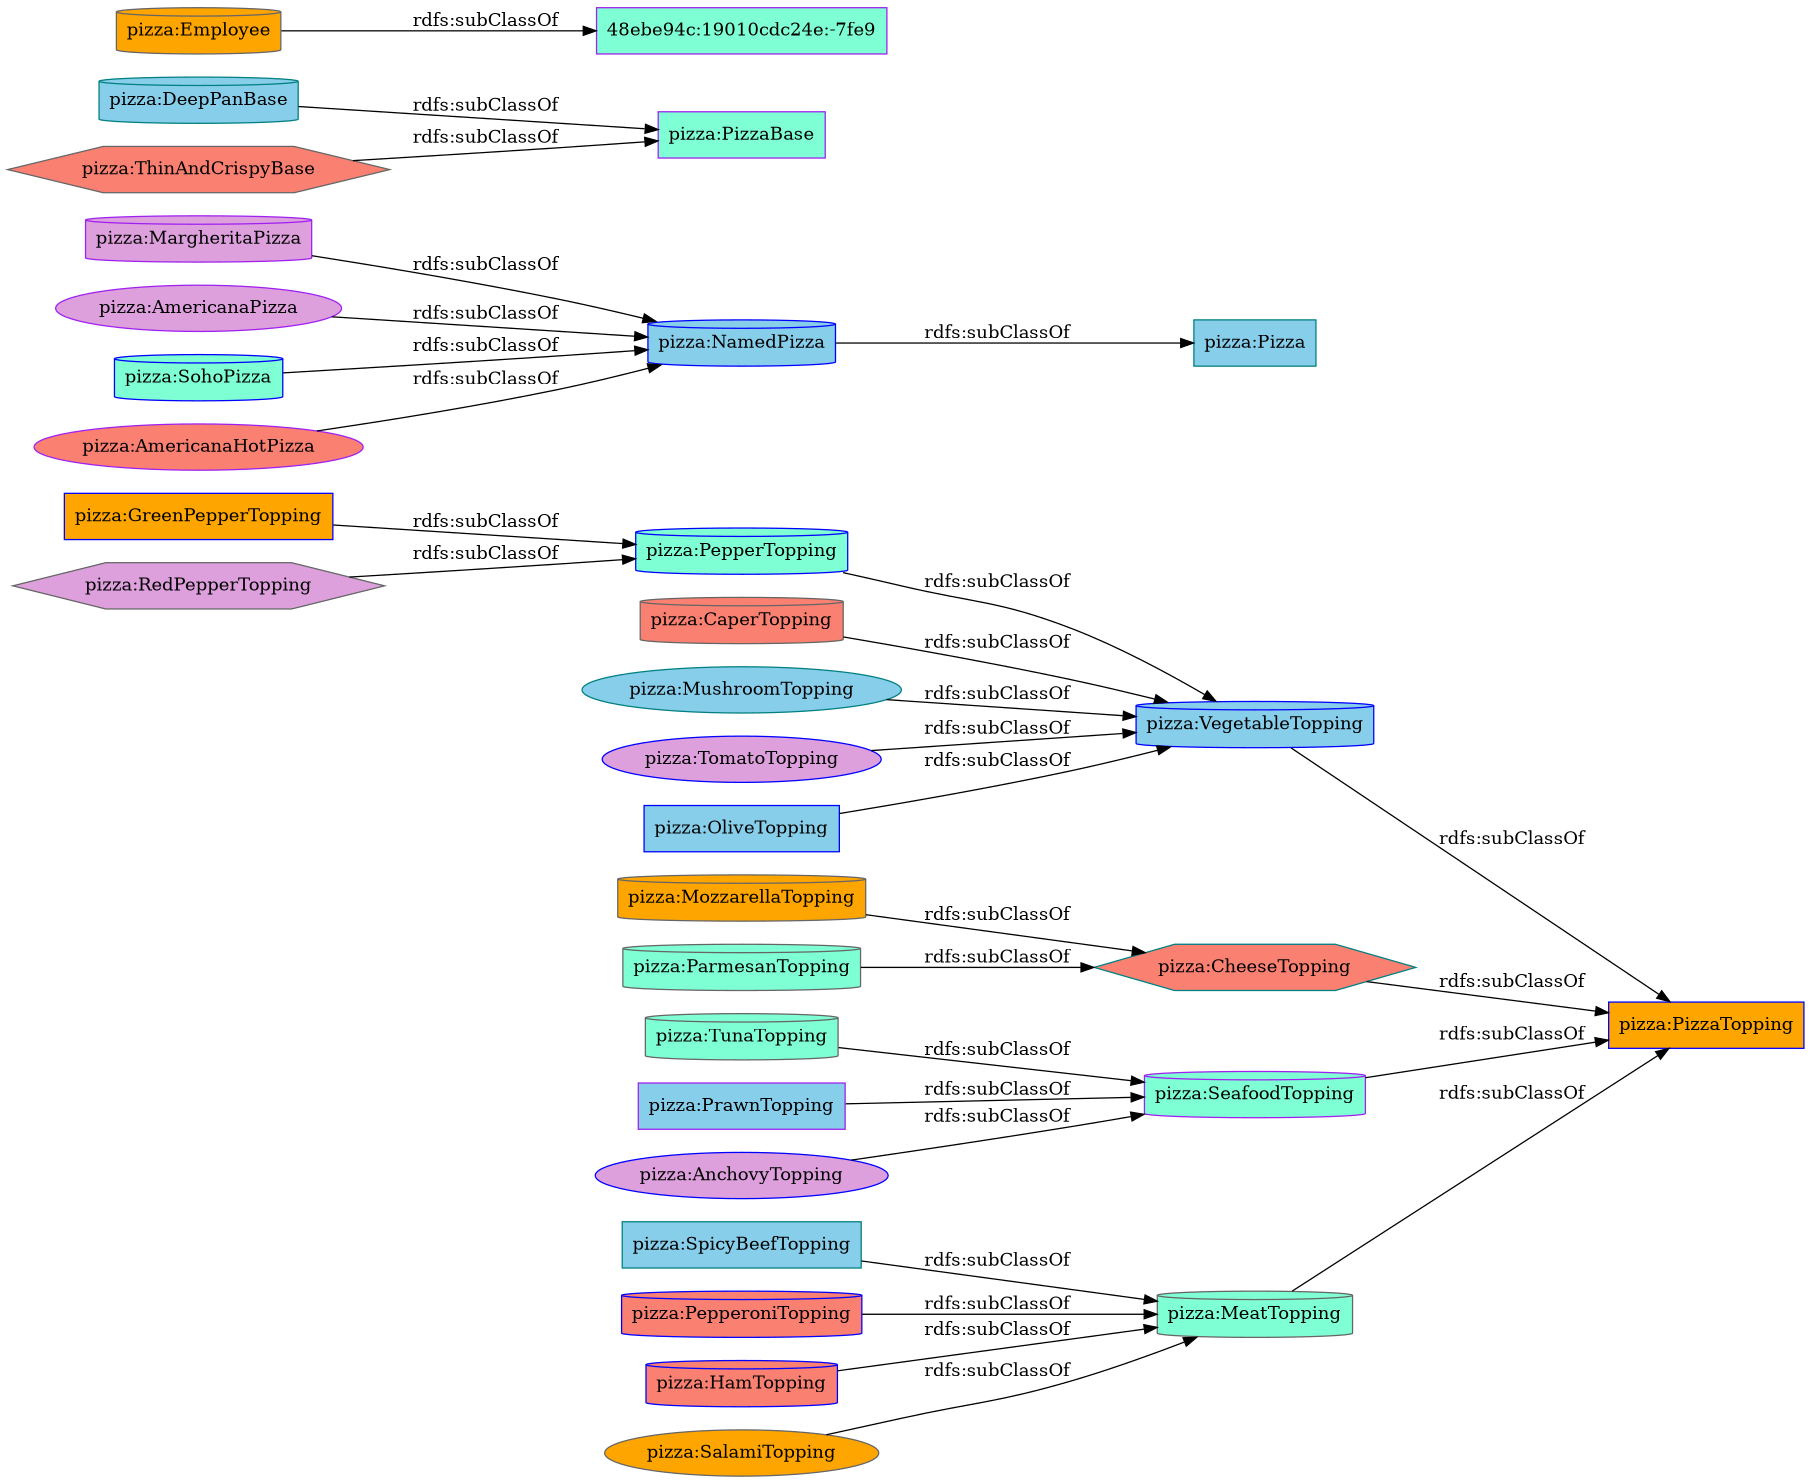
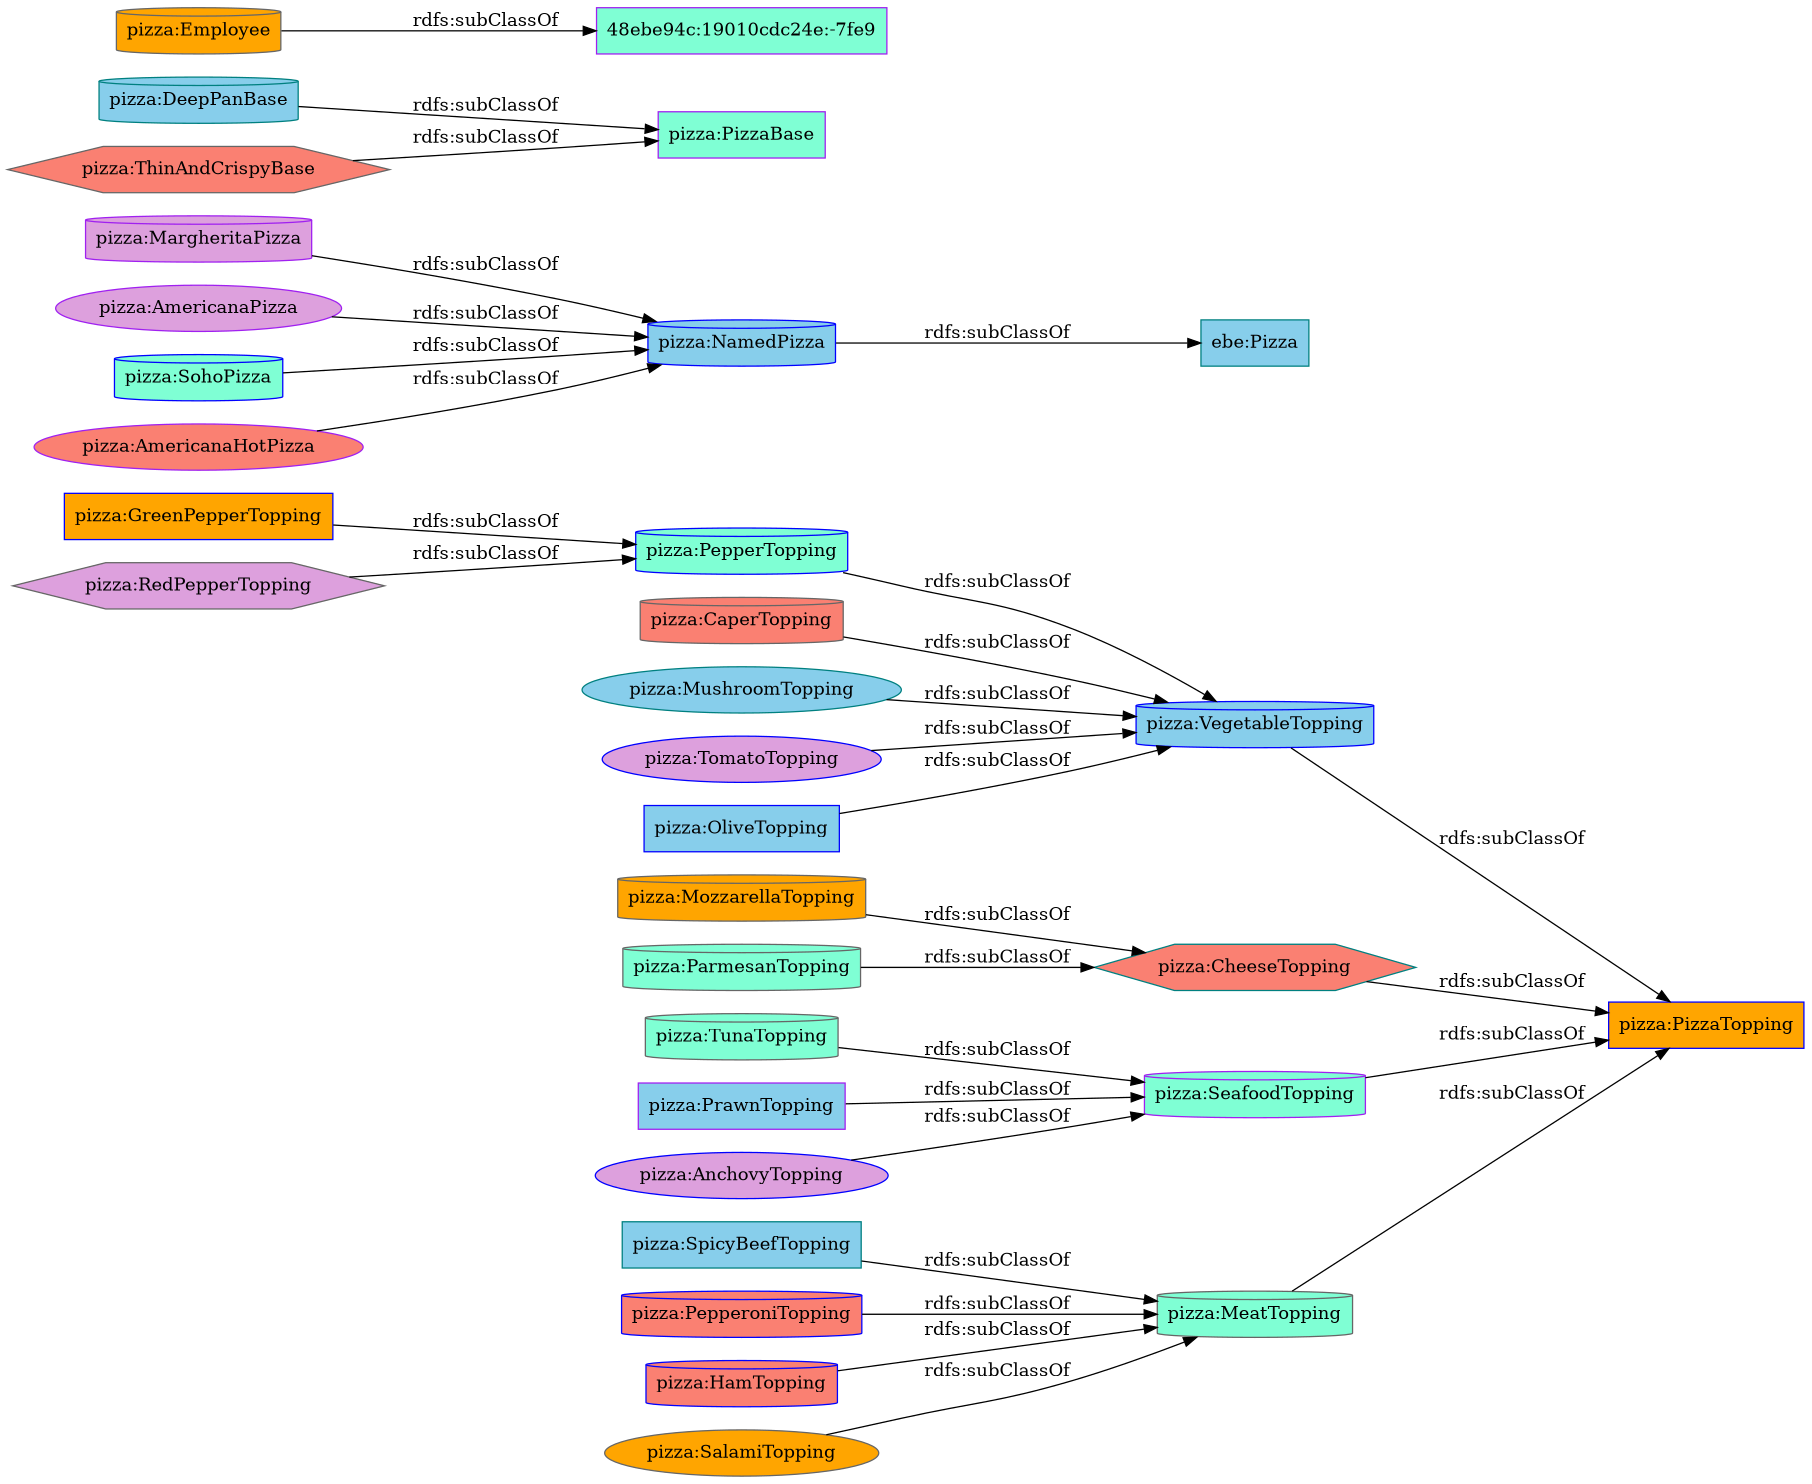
(1255, 343) -> (1255, 343)
